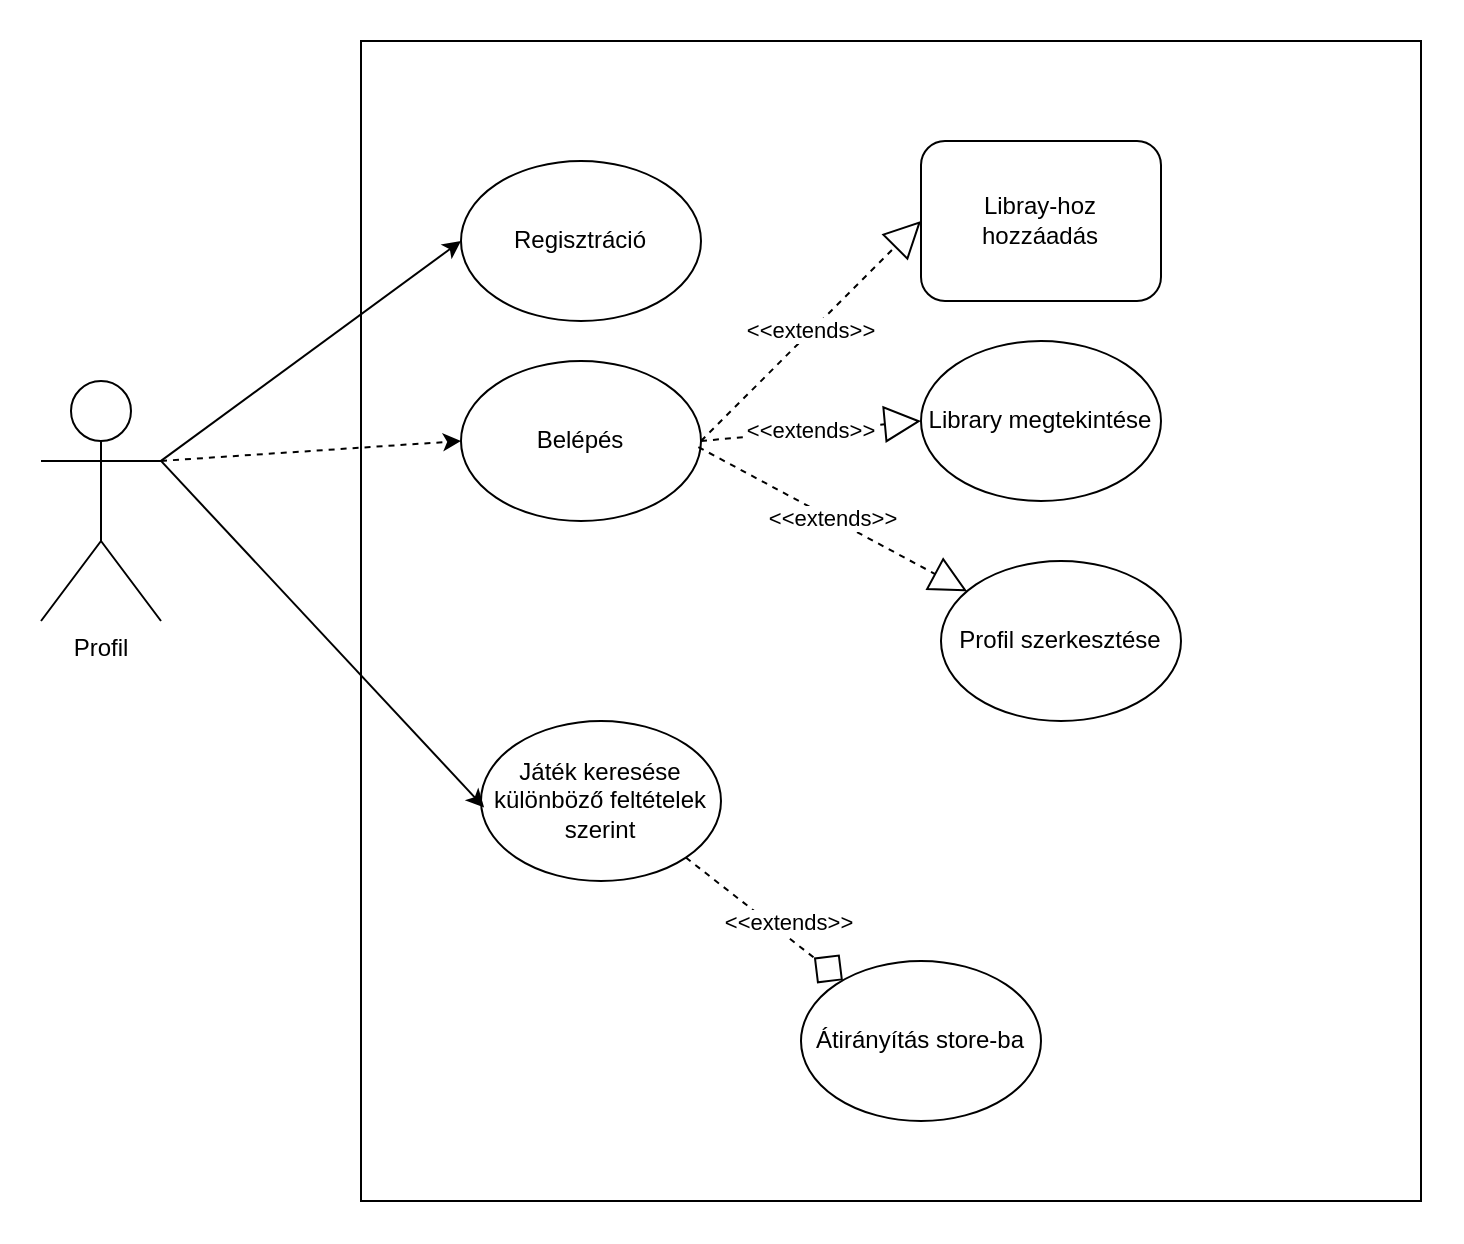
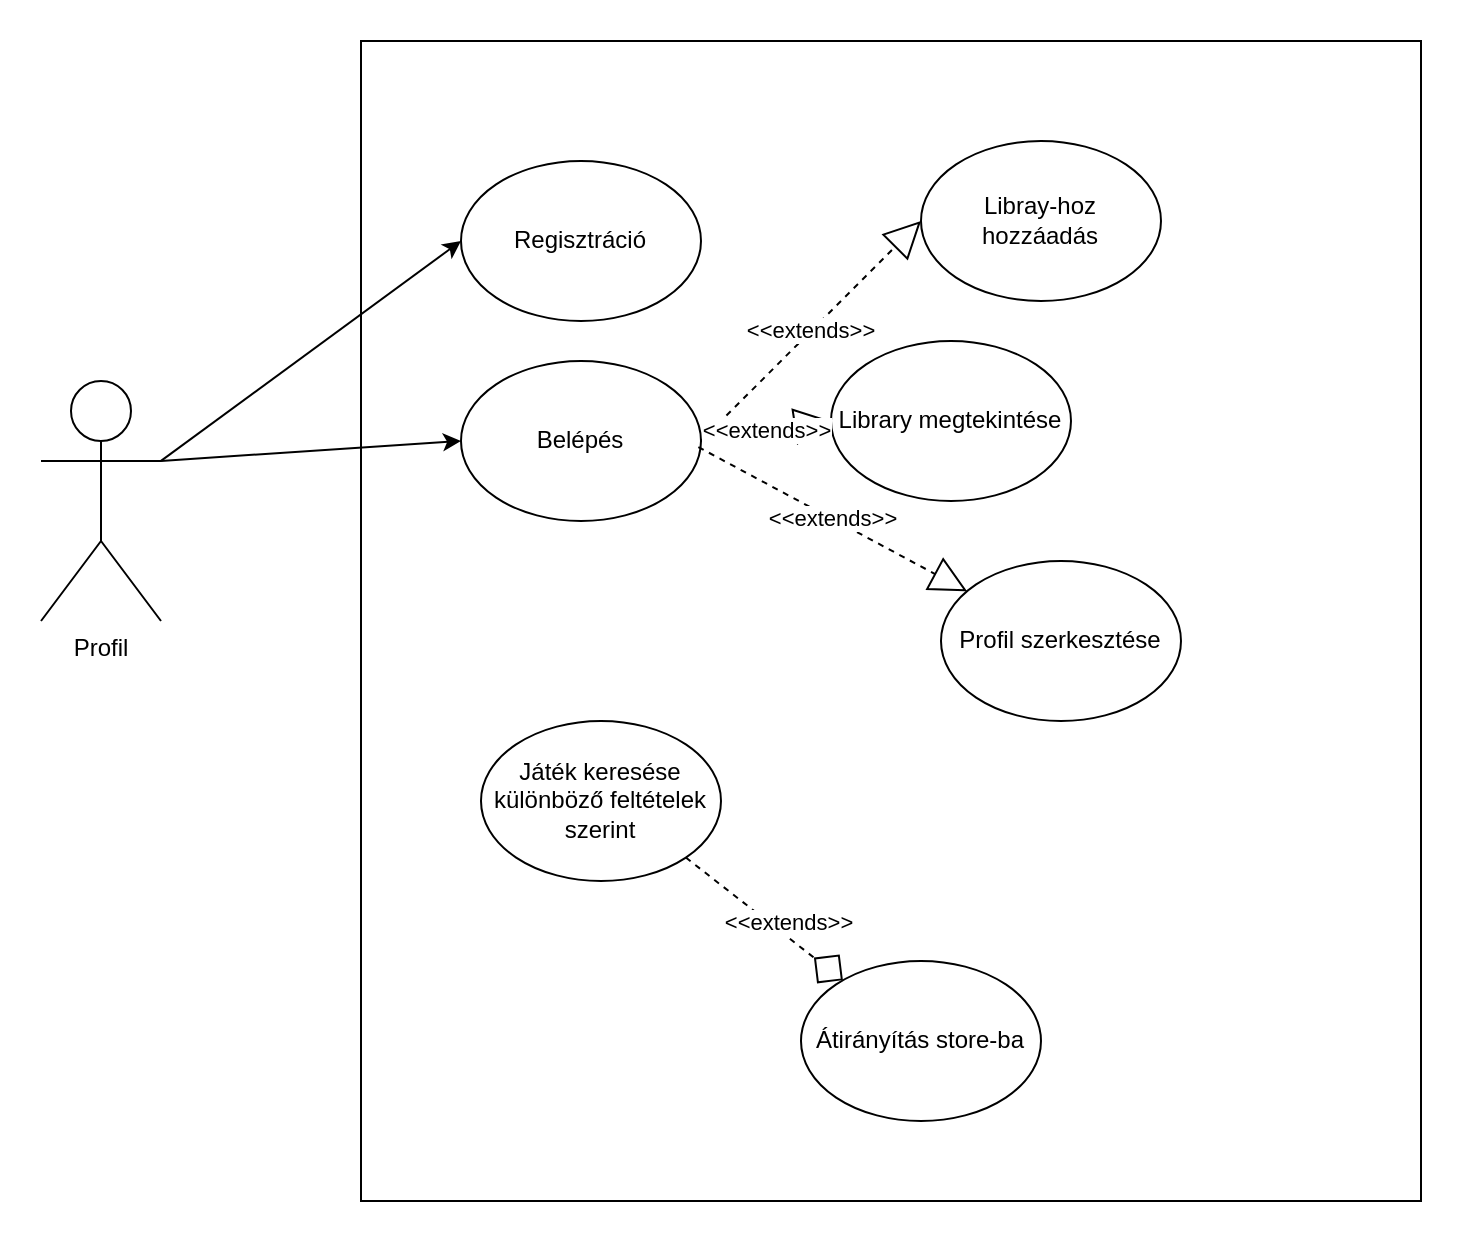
(1041, 221) -> (1041, 221)
(1041, 421) -> (951, 421)
(306, 451) -> (306, 451)
(319, 631) -> none
